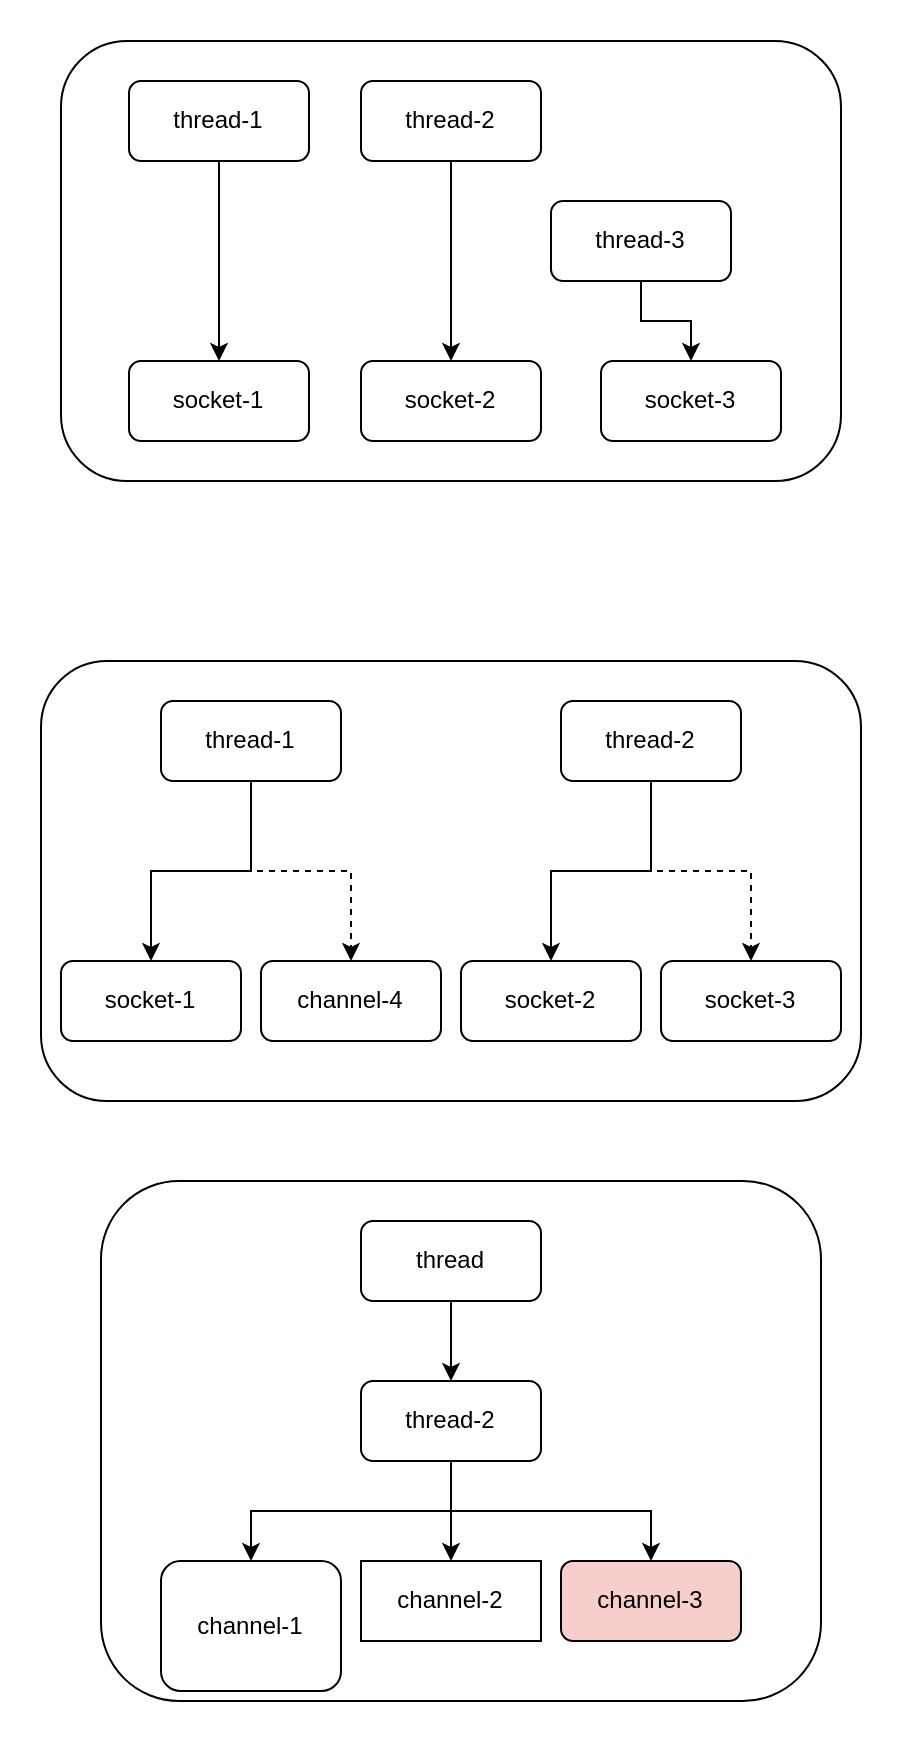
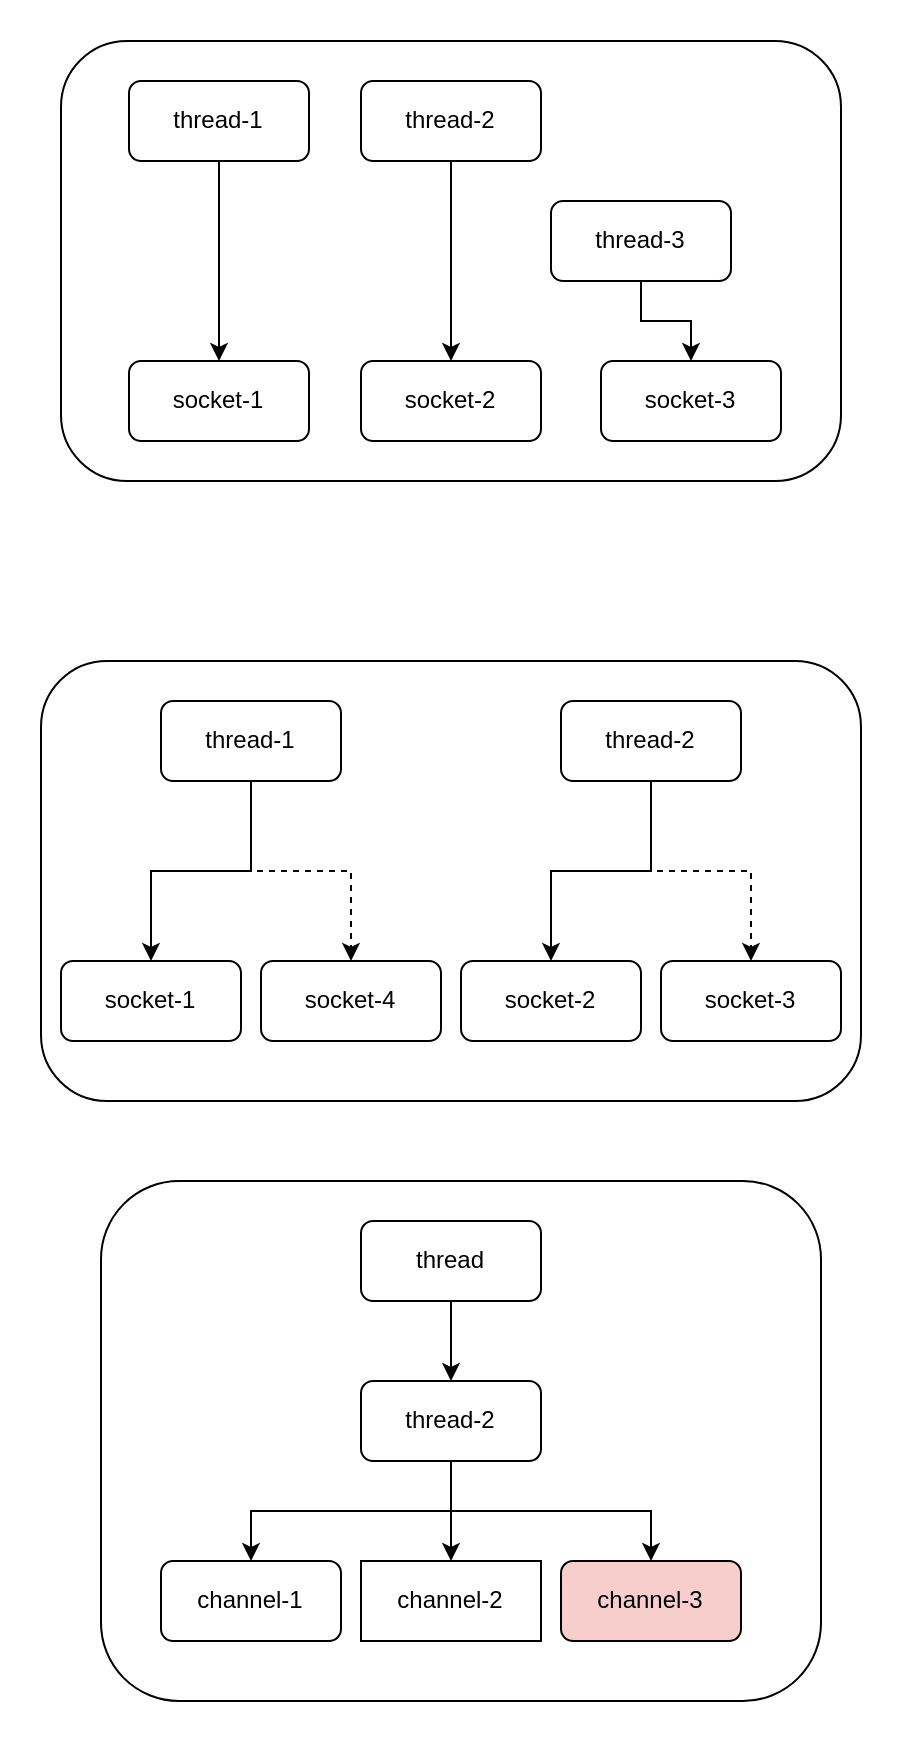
(351, 1001) -> (351, 1001)
(251, 1626) -> (251, 1601)
